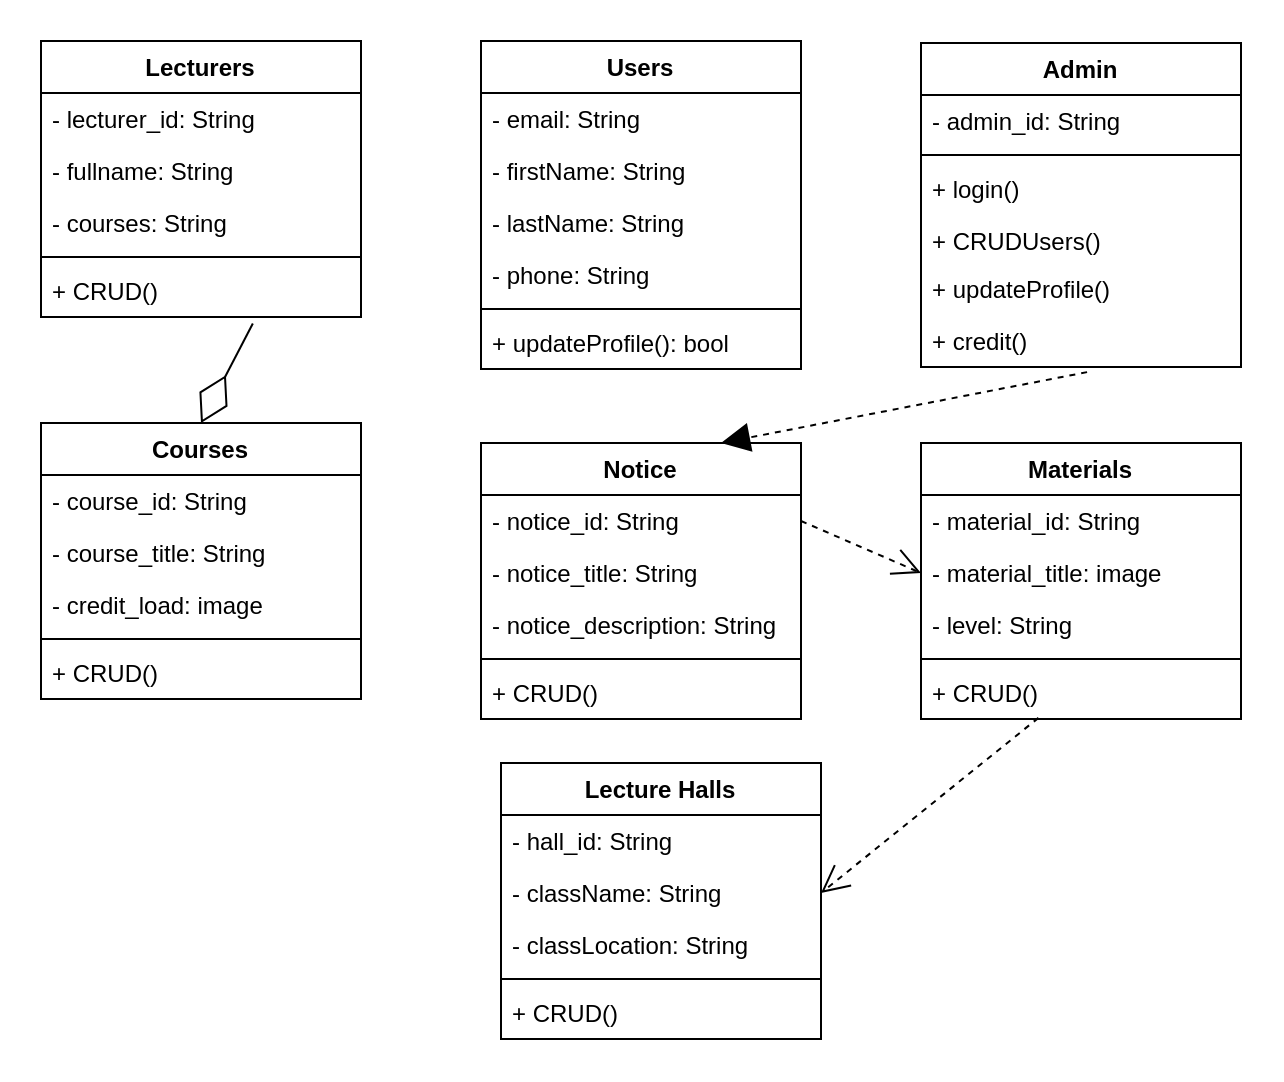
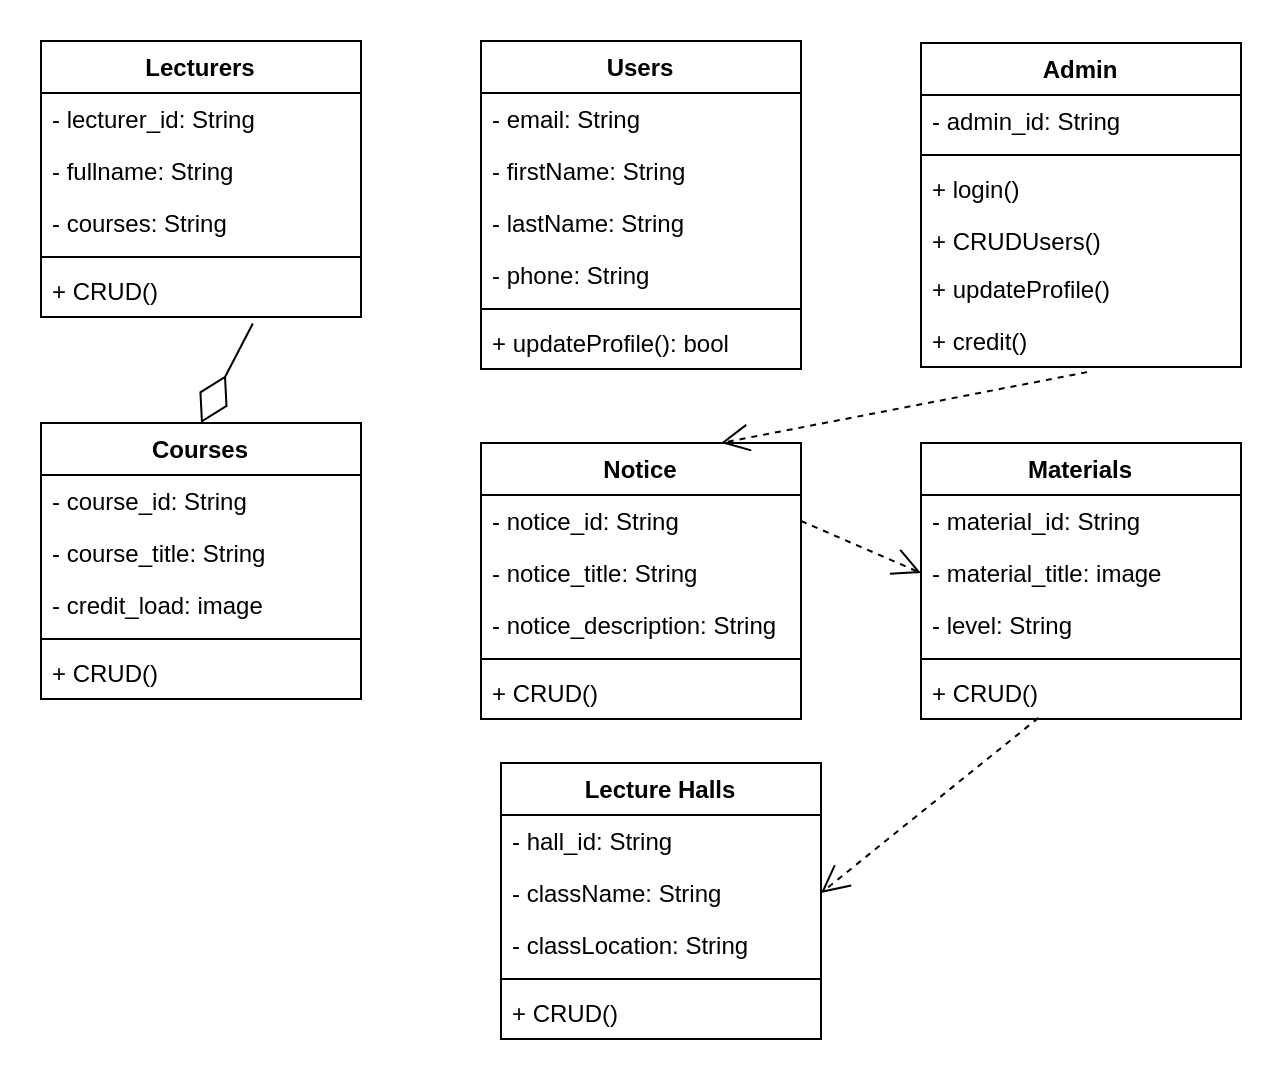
(750, 437) -> (738, 440)
